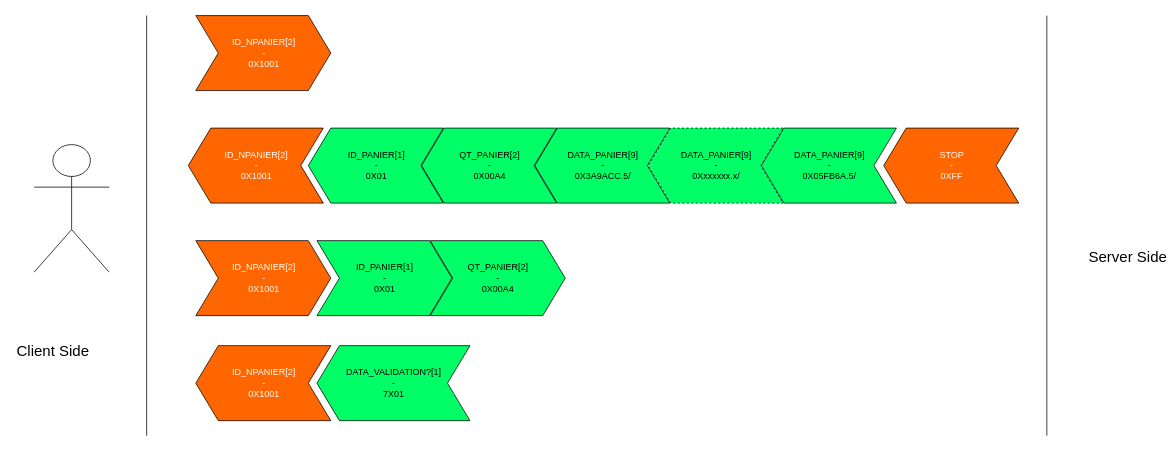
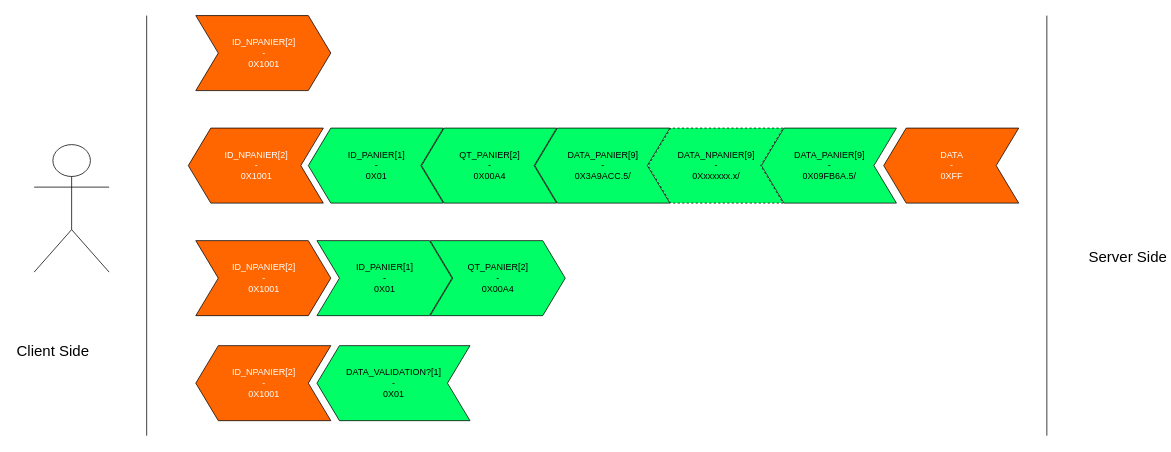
(716, 165) -> (716, 165)
(830, 165) -> (830, 165)
(952, 165) -> (952, 165)
(394, 383) -> (394, 383)
